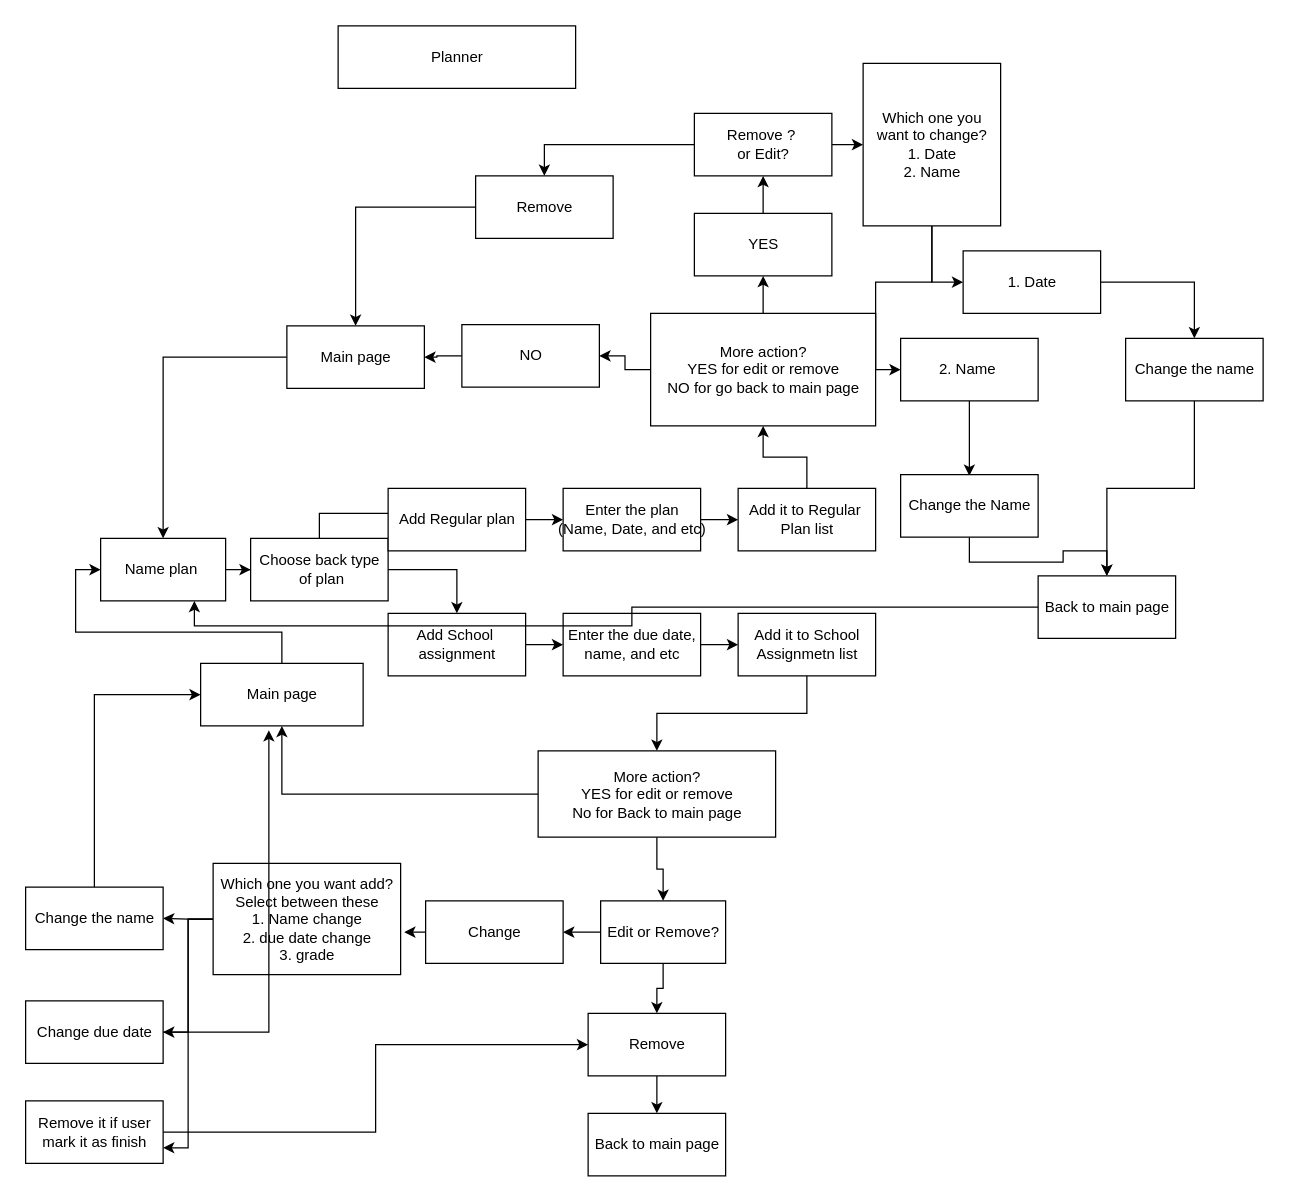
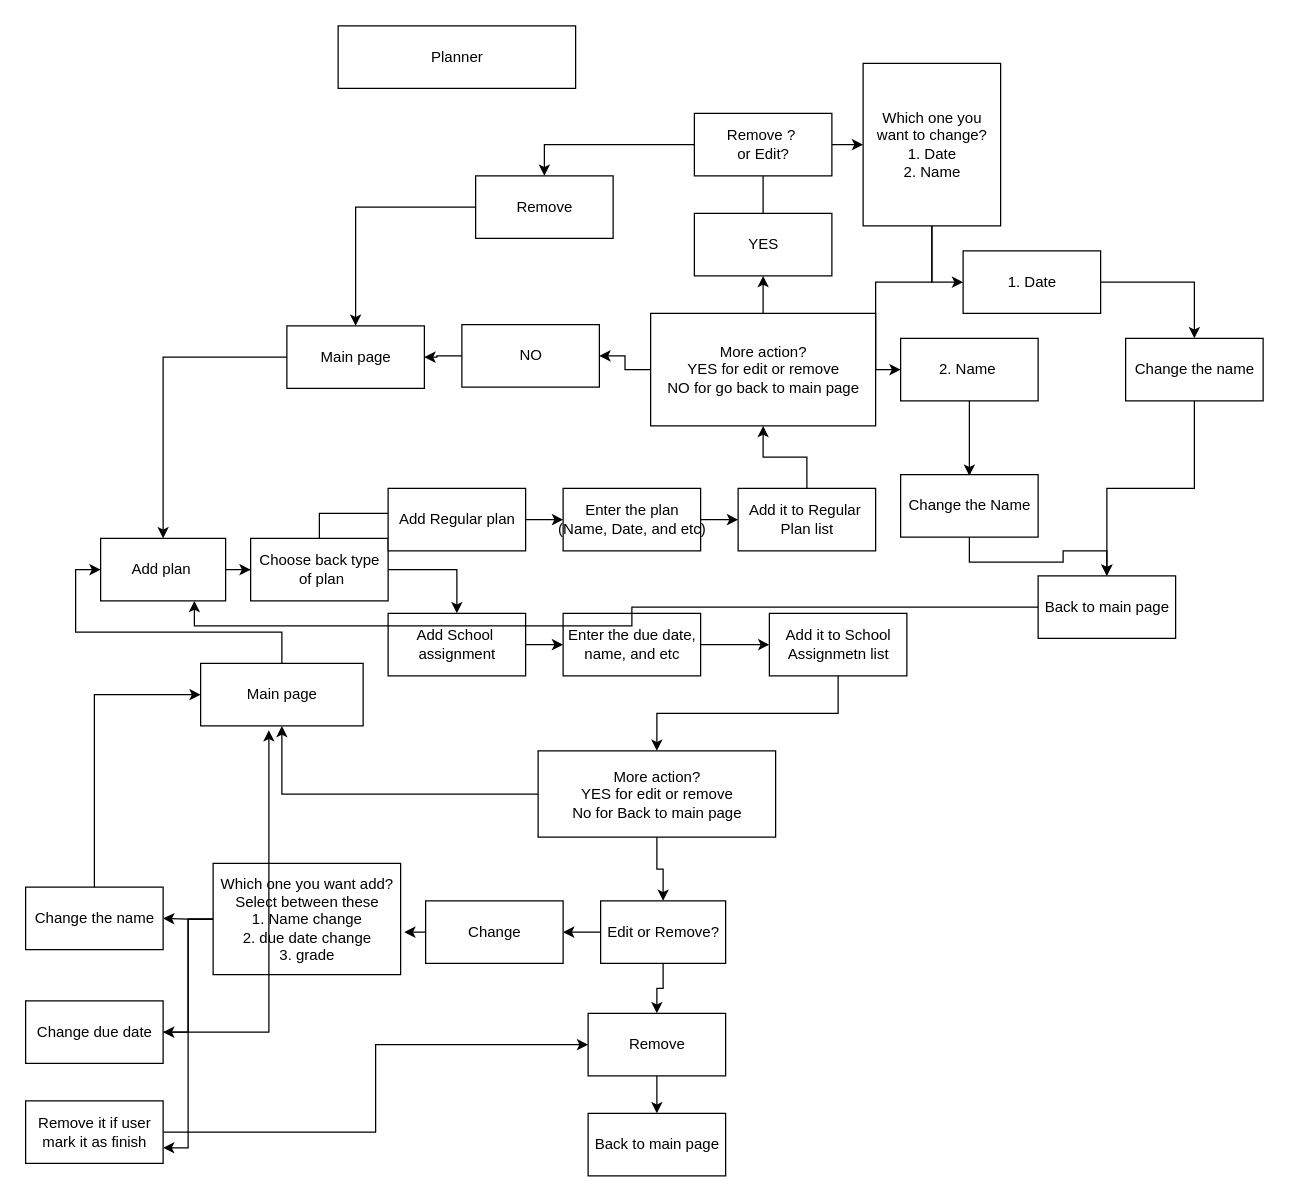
(763, 186) -> (763, 182)
(164, 569) -> (164, 569)
(807, 644) -> (838, 644)
